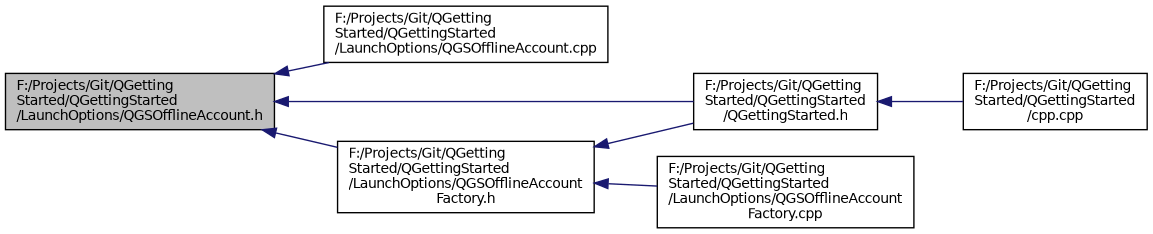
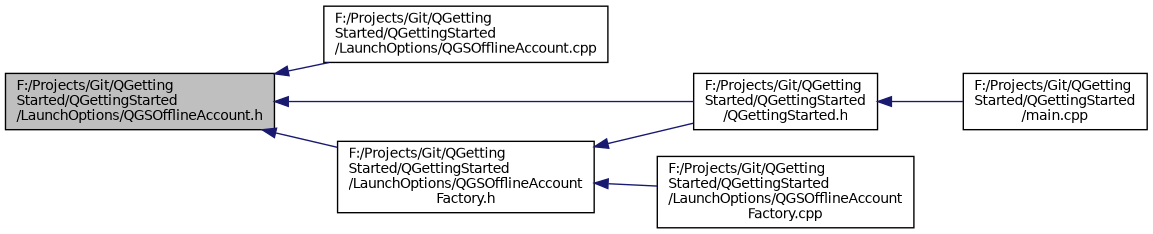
(1055, 102) -> (1055, 102)
